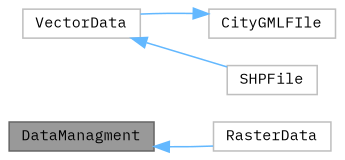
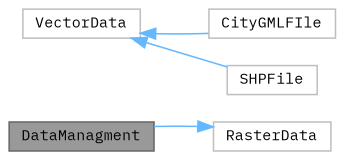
(167, 13) -> (182, 34)
(191, 147) -> (176, 126)
